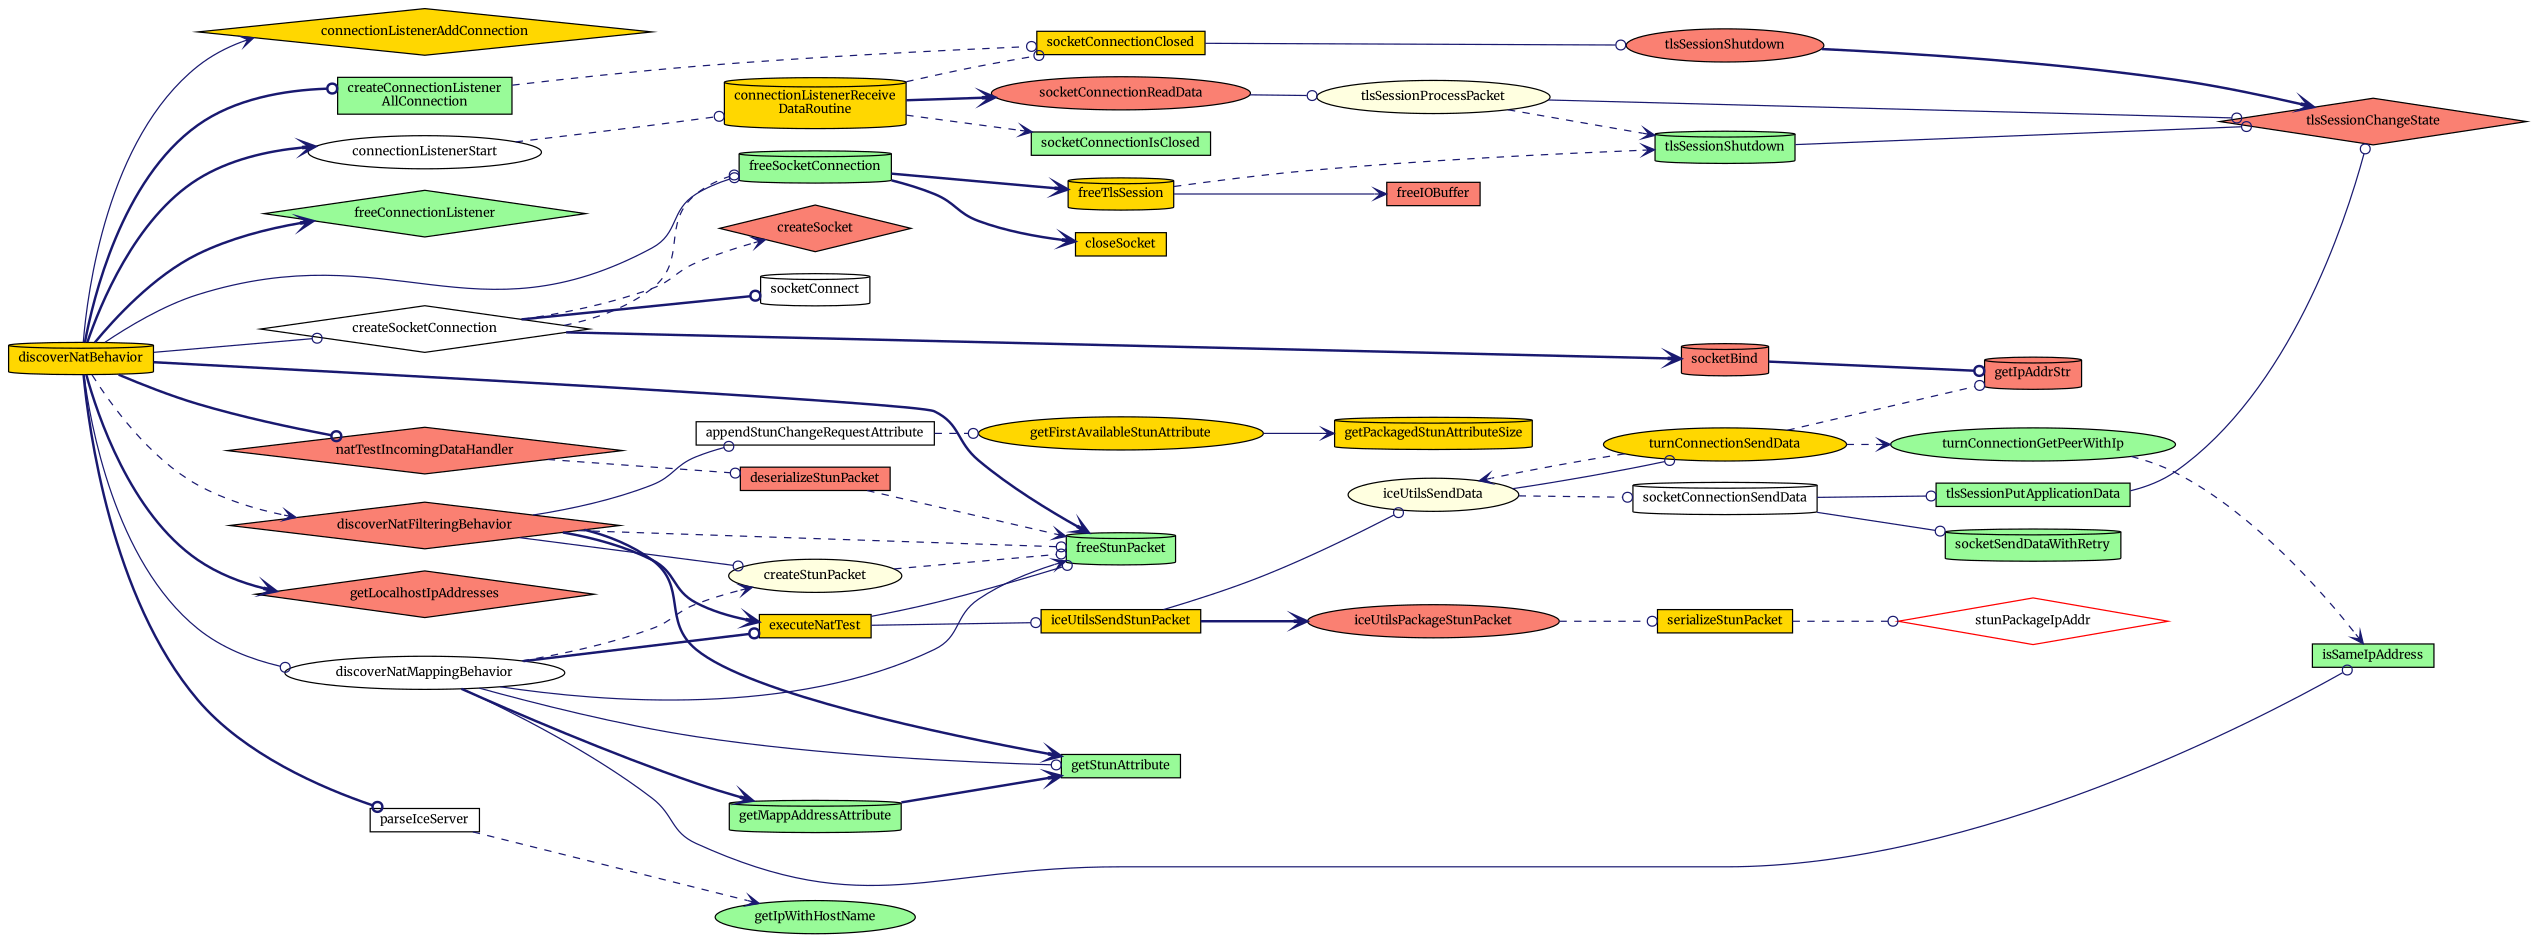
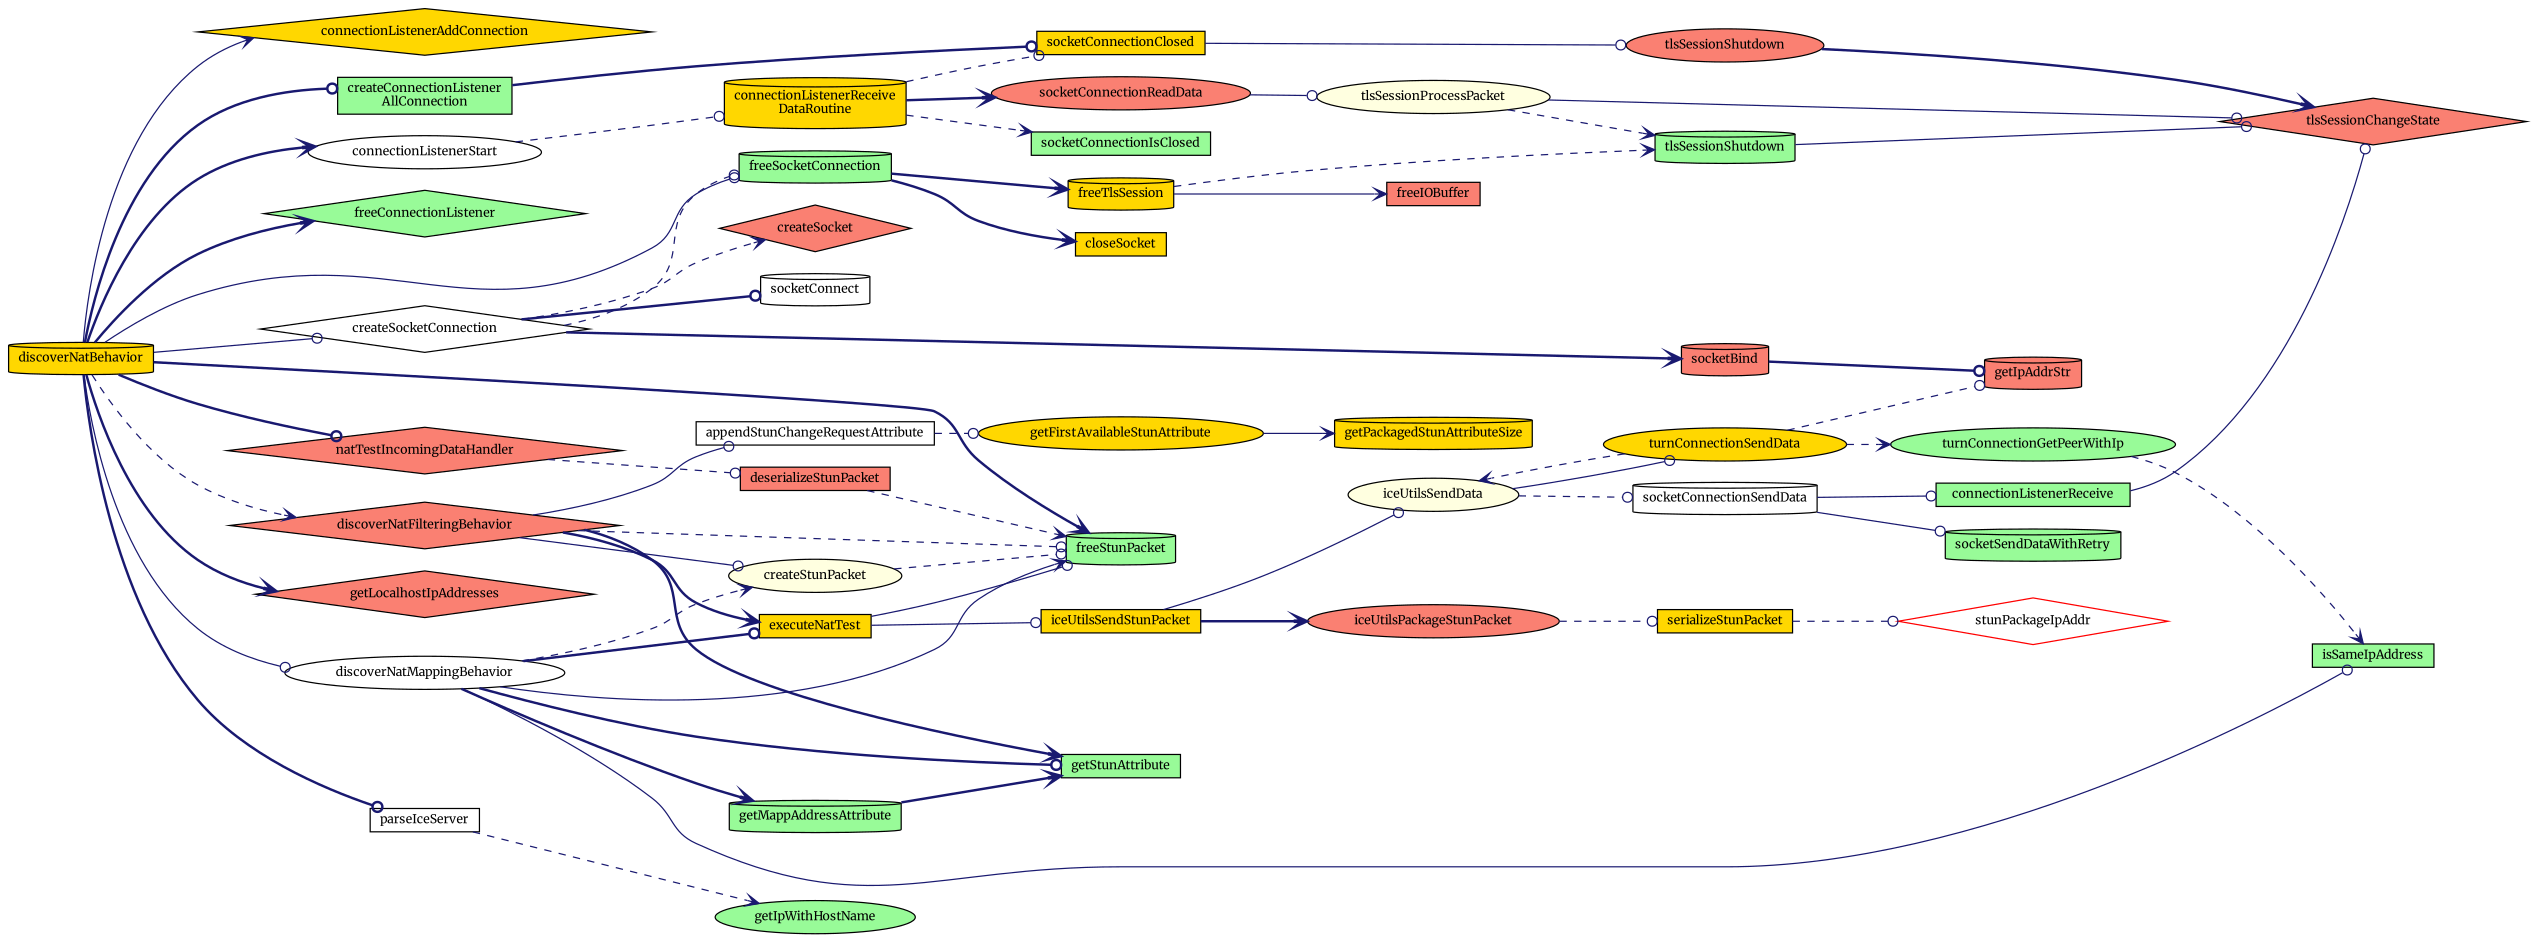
(769, 61) -> (769, 61)
(2033, 495) -> (2033, 495)
(763, 745) -> (763, 745)
